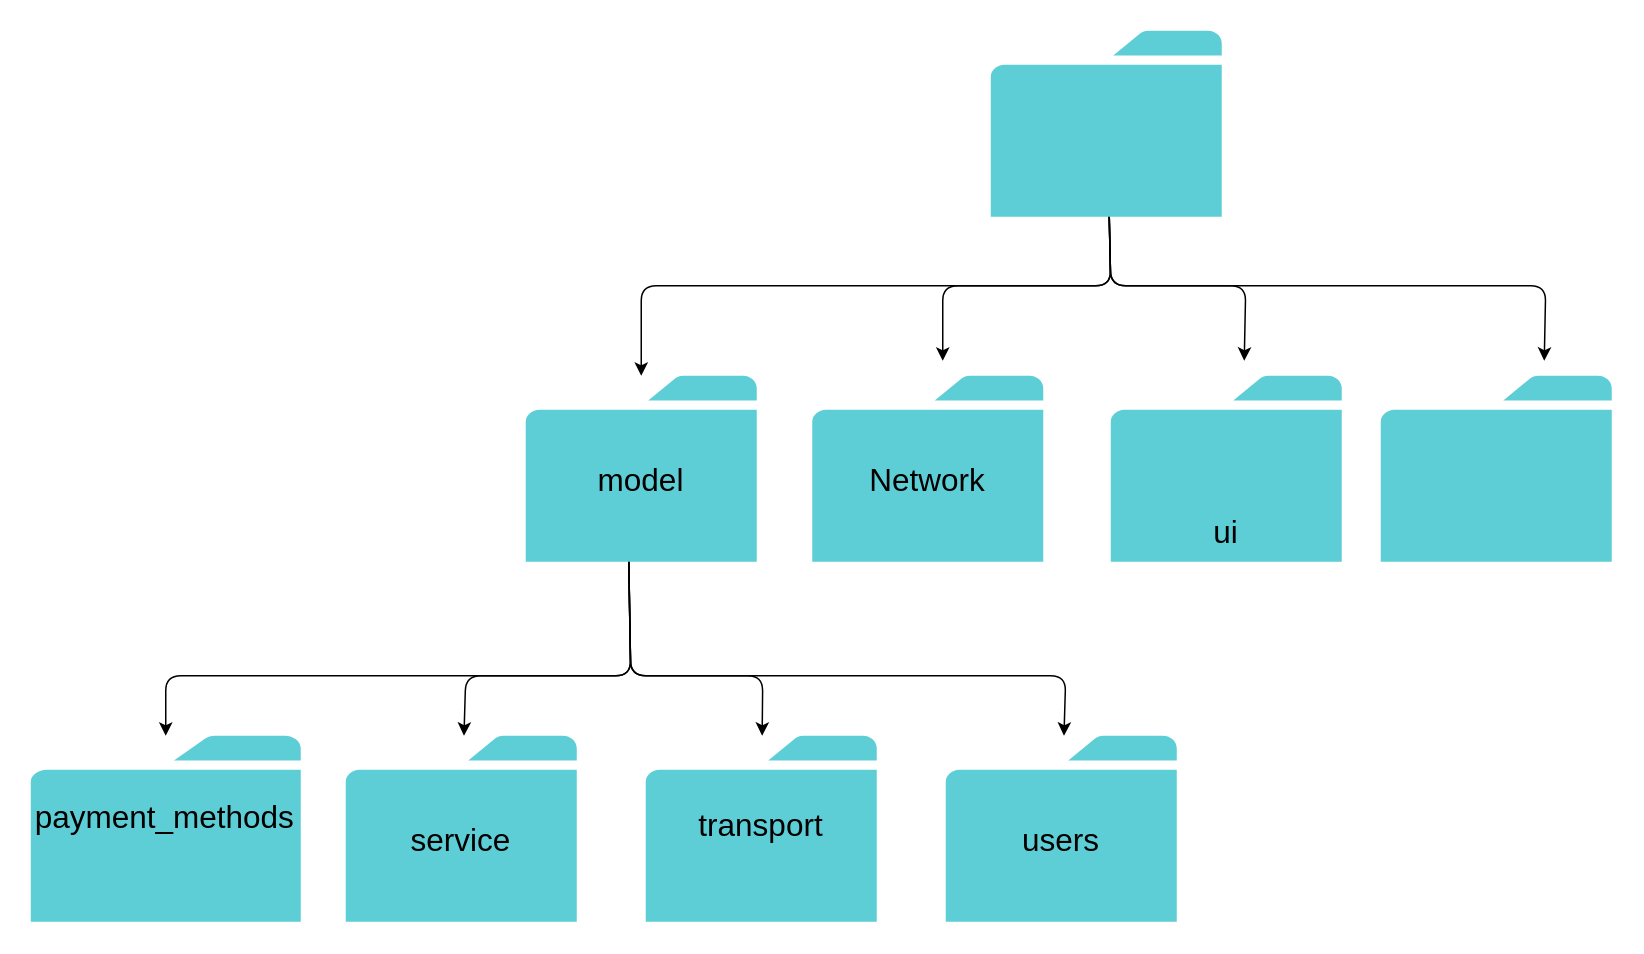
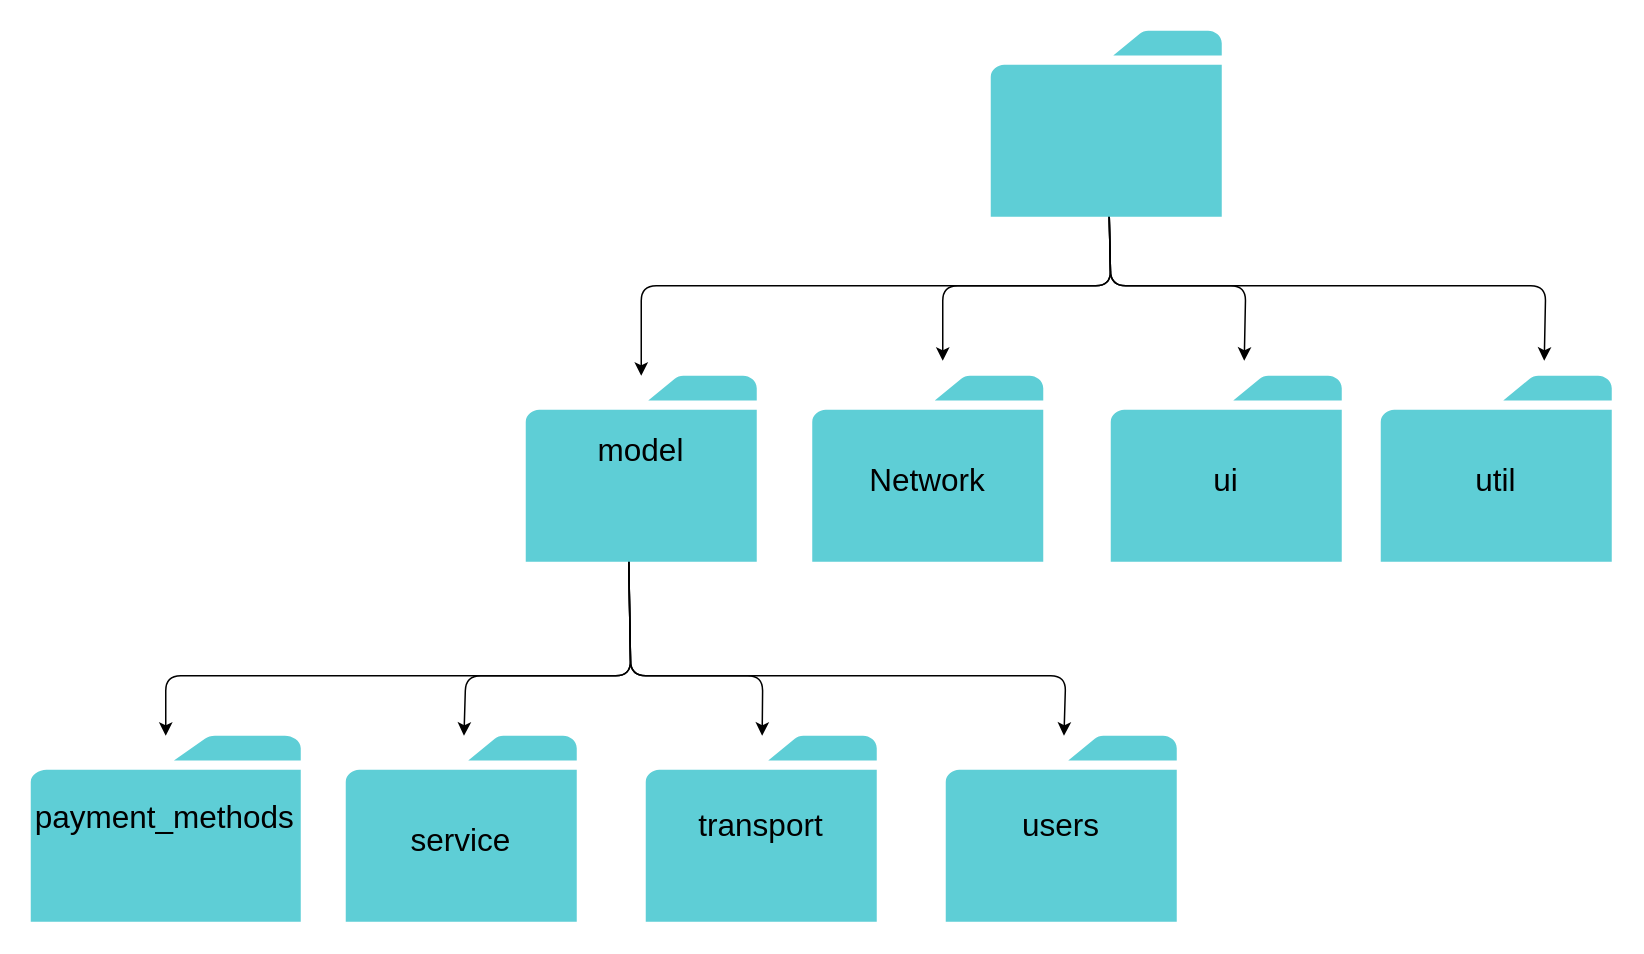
(641, 479) -> (641, 449)
none -> (1496, 479)
(1226, 532) -> (1226, 479)
(1061, 839) -> (1061, 824)
